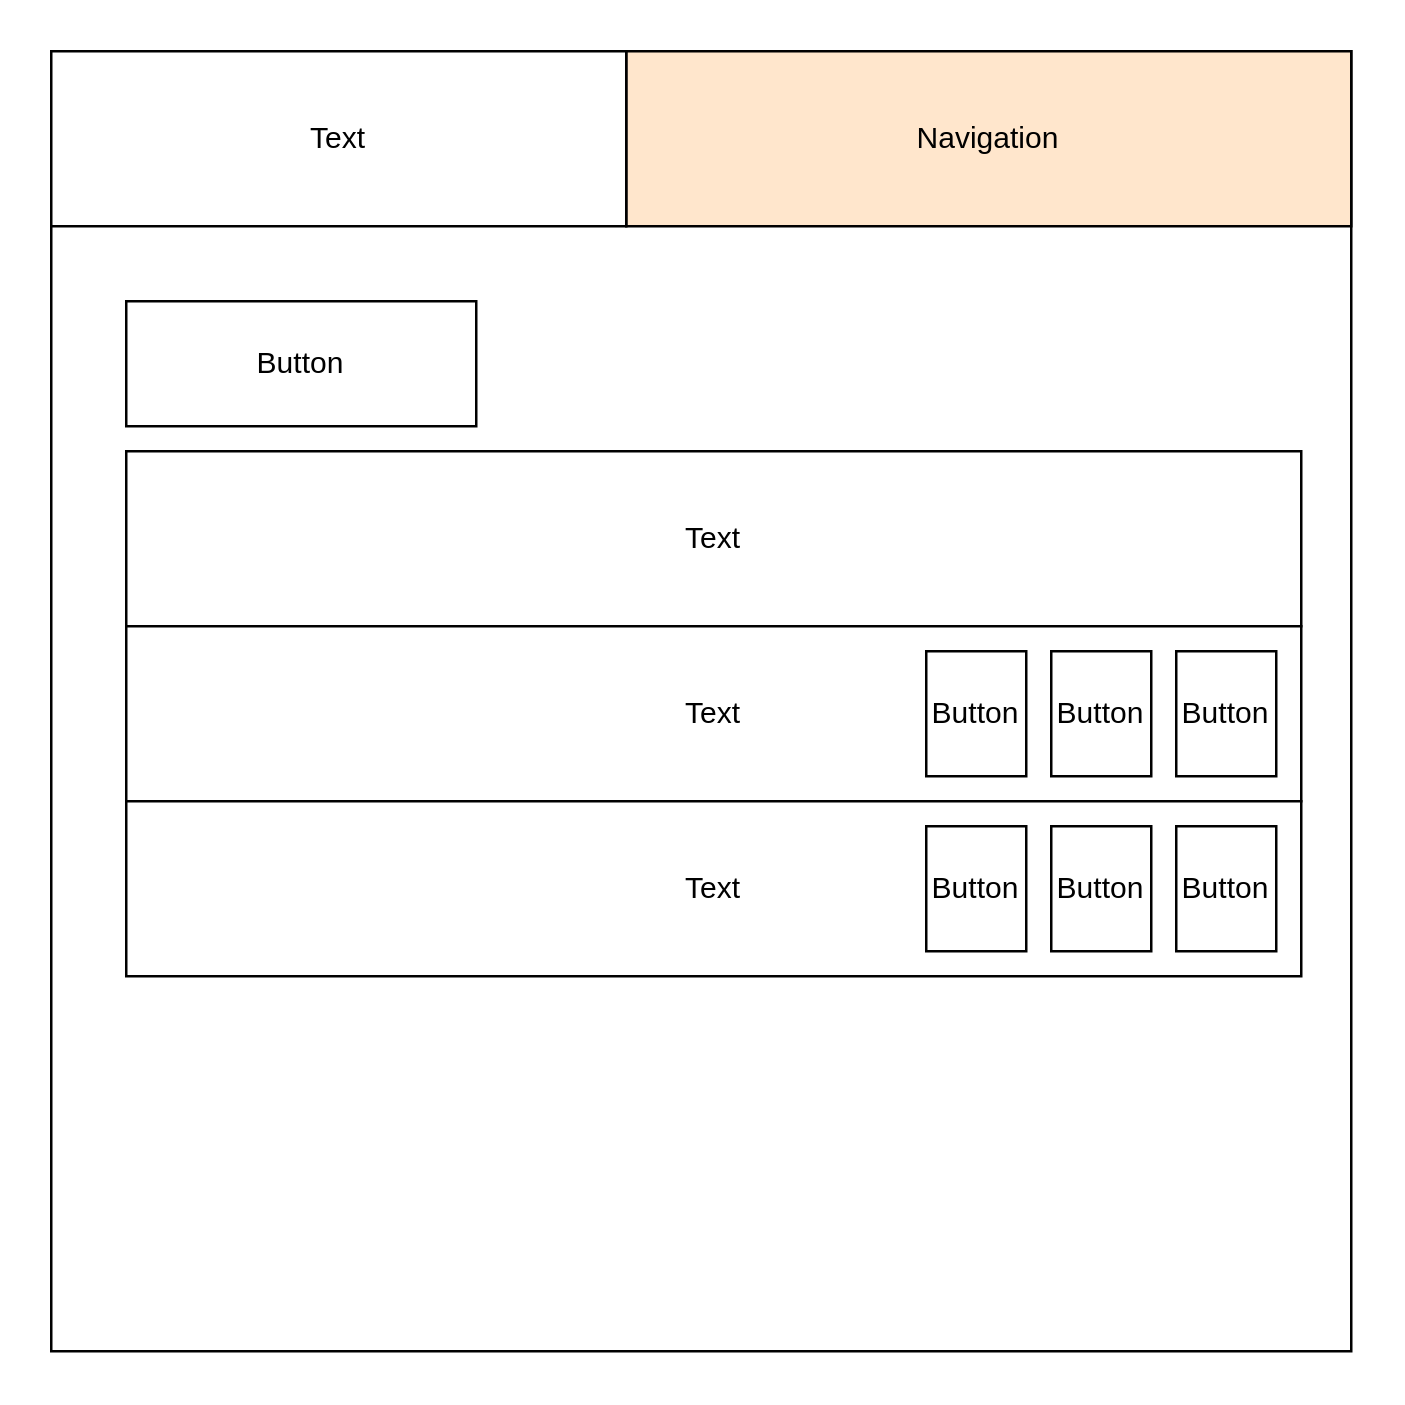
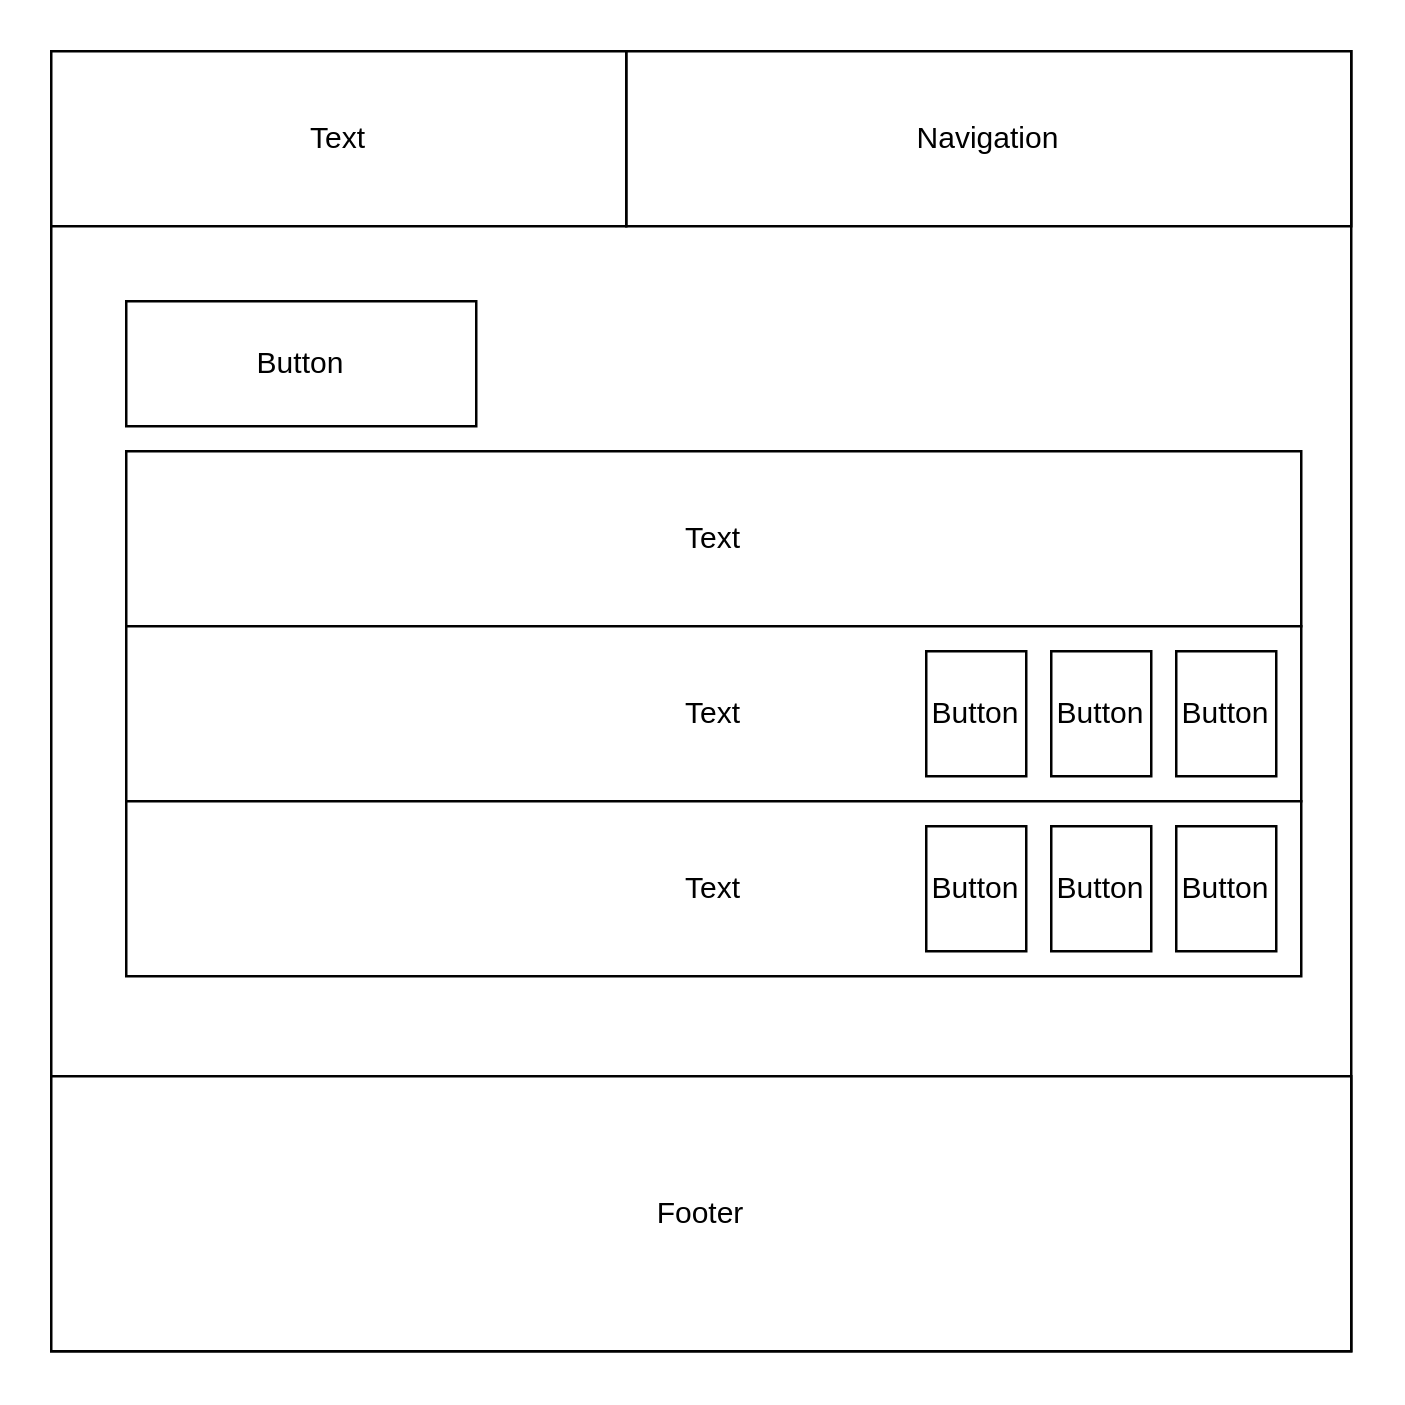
(989, 139) -> (989, 139)
none -> (701, 1214)
